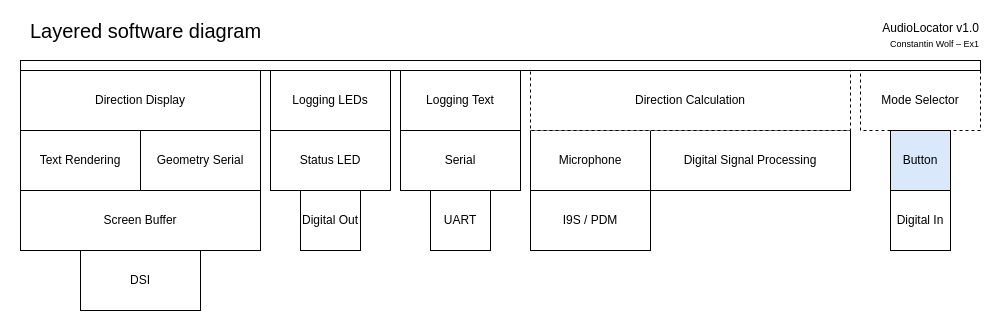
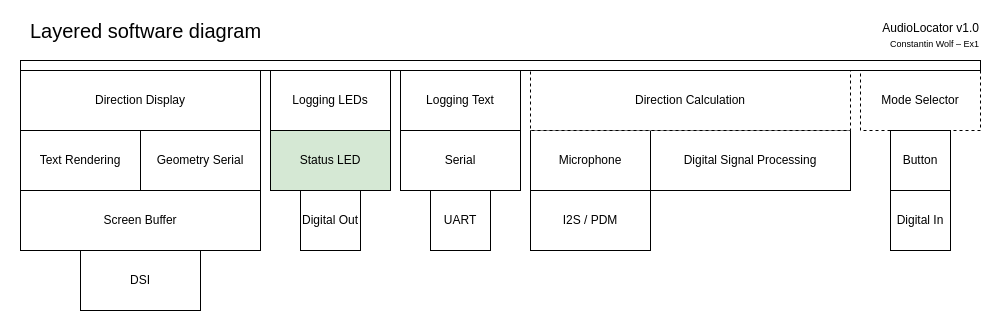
(331, 161) -> (331, 161)
(921, 161) -> (921, 161)
(591, 221) -> (591, 221)
